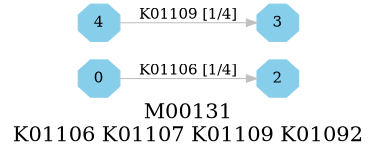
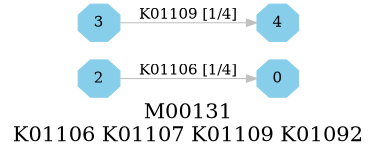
(183, 23) -> (183, 23)
(183, 79) -> (183, 79)
